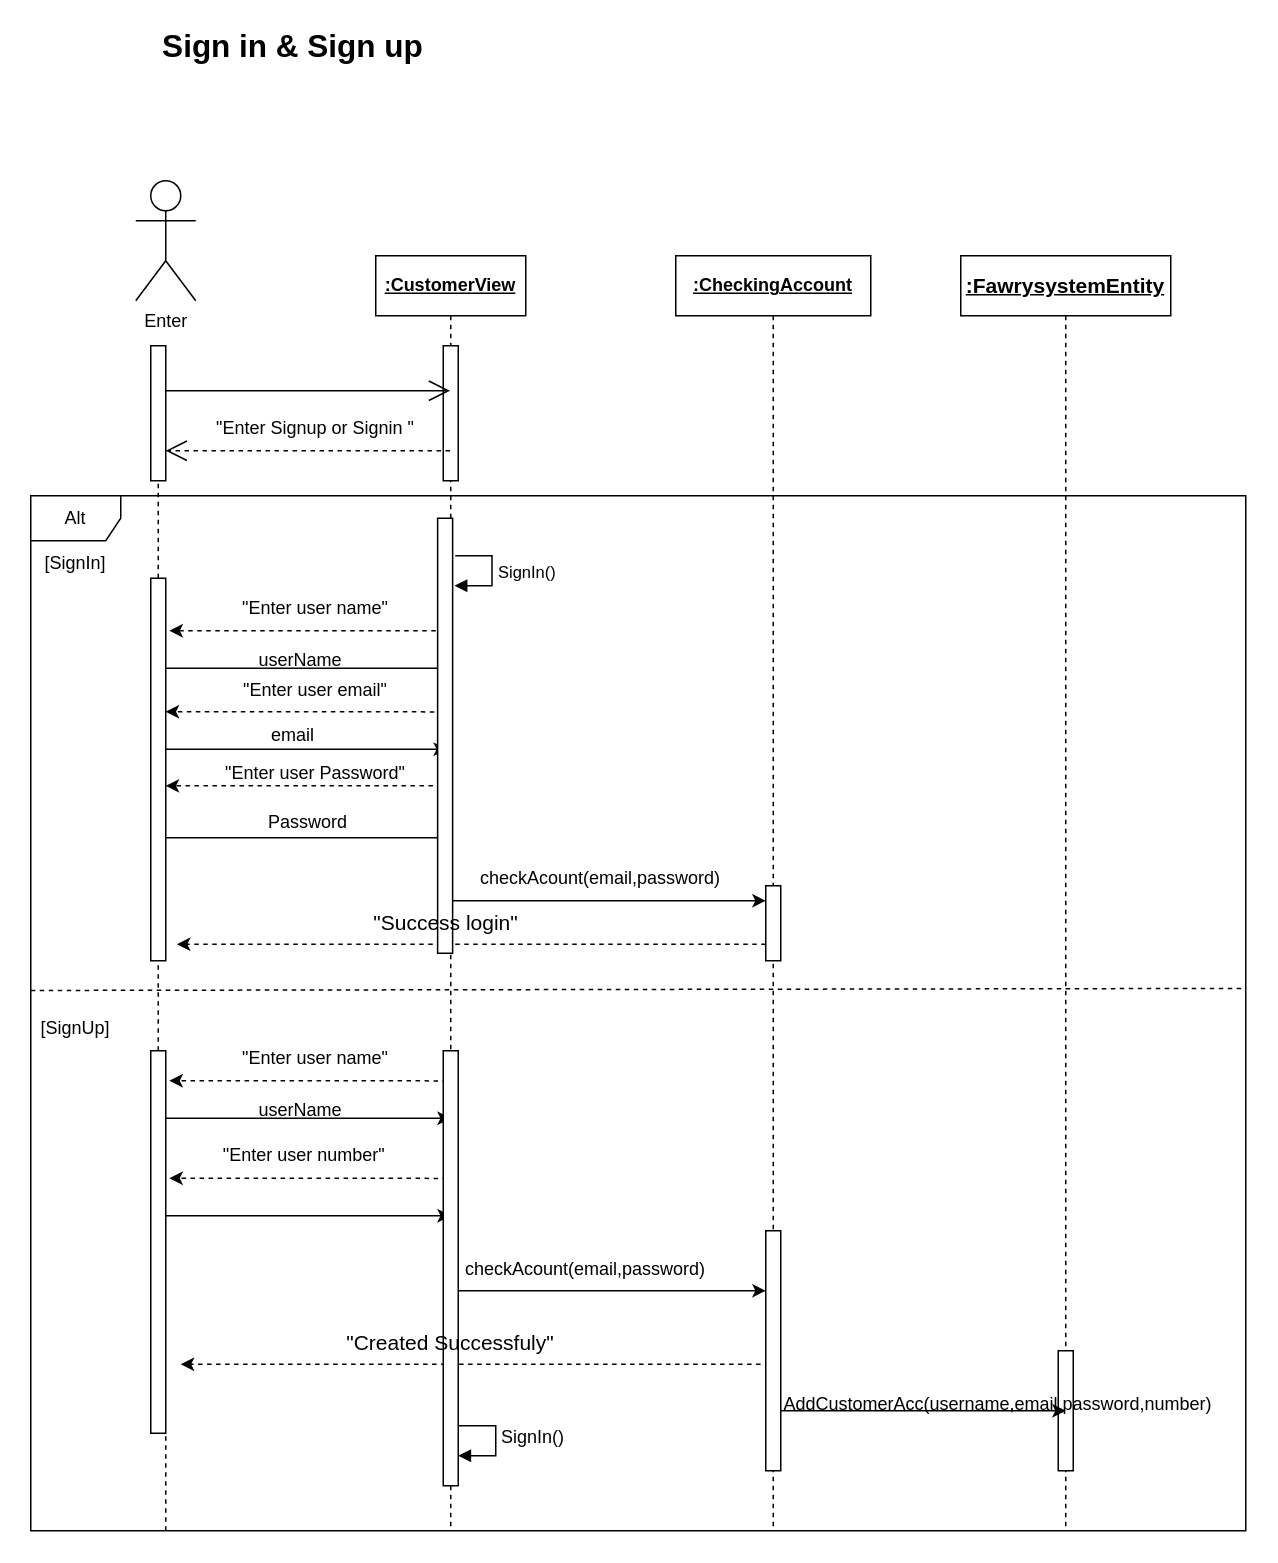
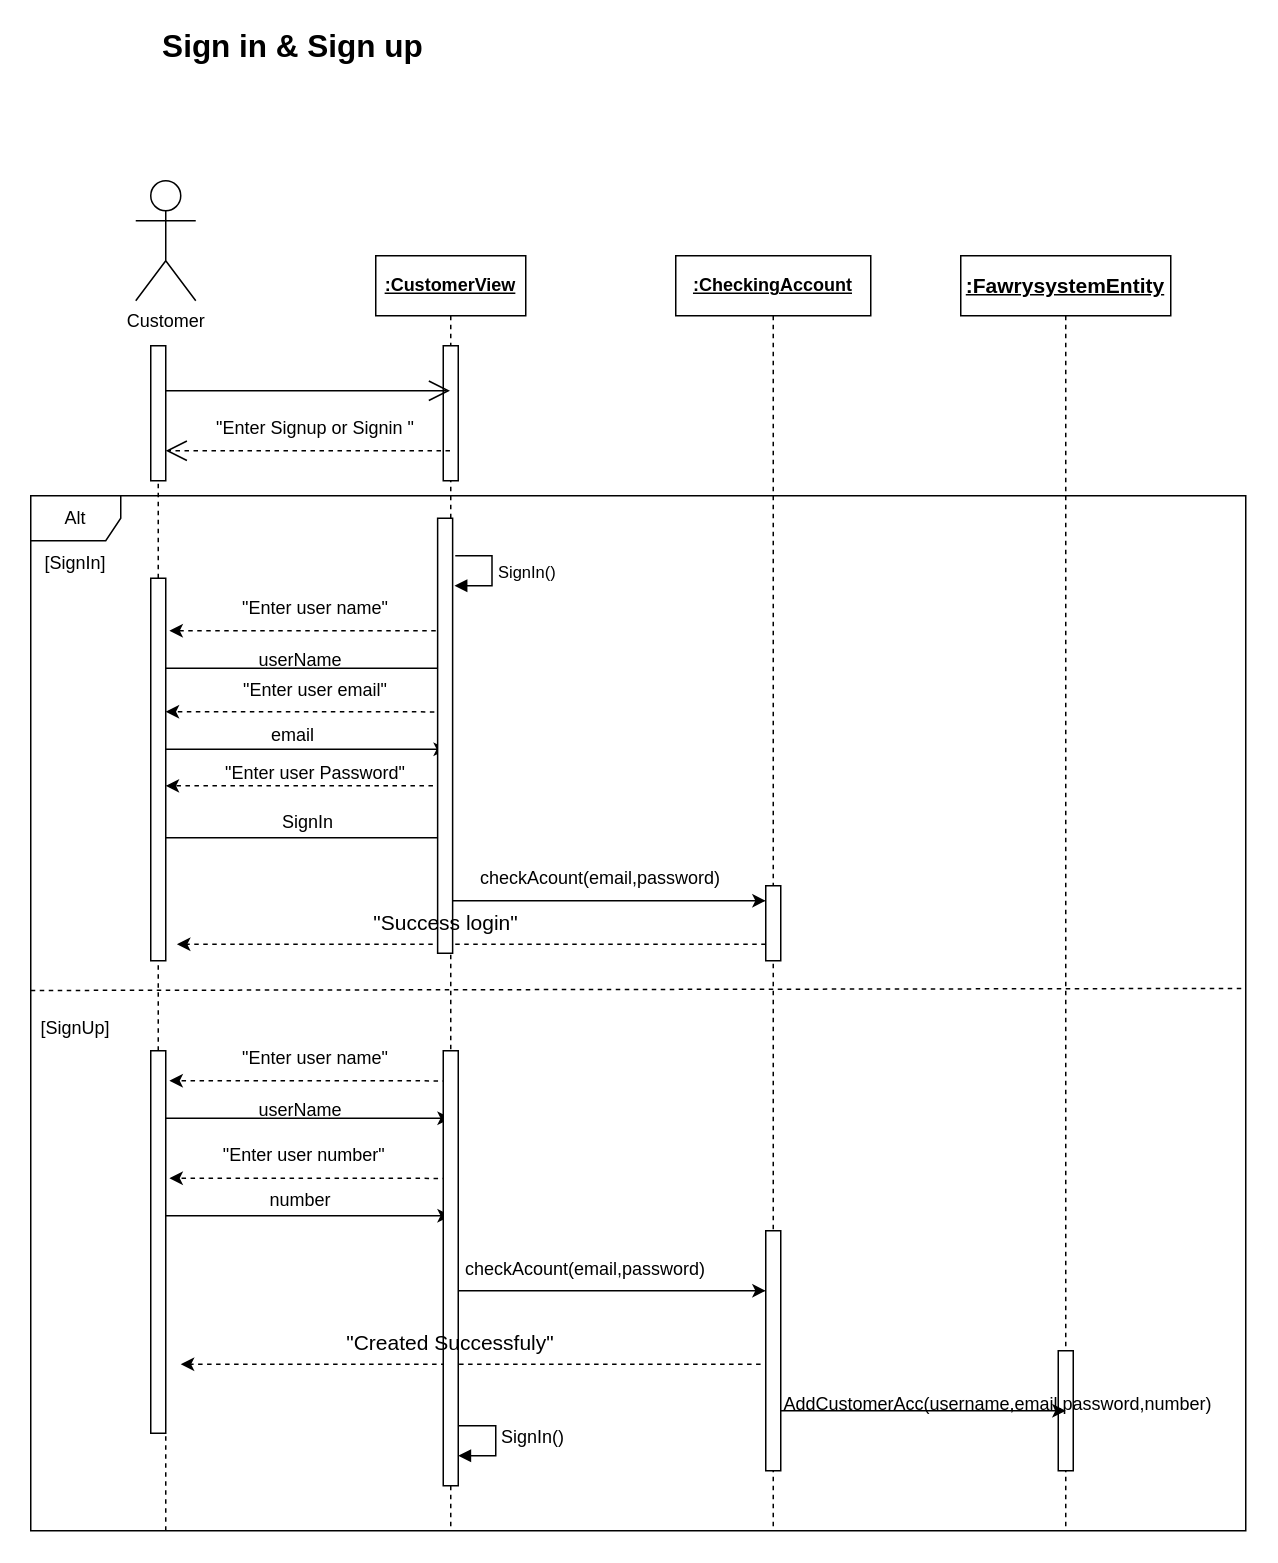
(167, 322) -> (167, 322)
(308, 823) -> (308, 823)
none -> (301, 1201)
